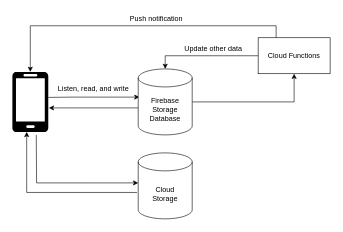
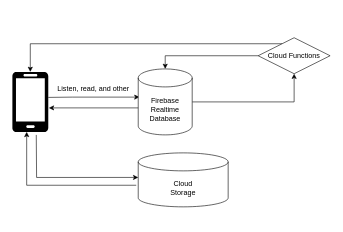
(156, 18) -> none
(213, 48) -> none
(294, 56) -> (294, 56)
(94, 89) -> (94, 89)
(165, 110) -> (165, 110)
(165, 186) -> (183, 180)
